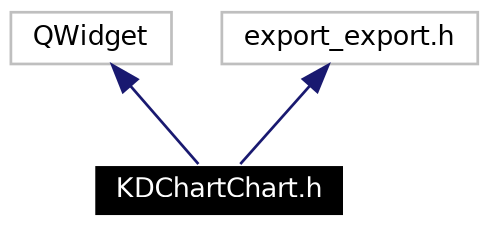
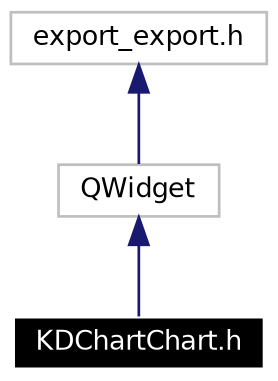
(275, 125) -> (139, 129)
